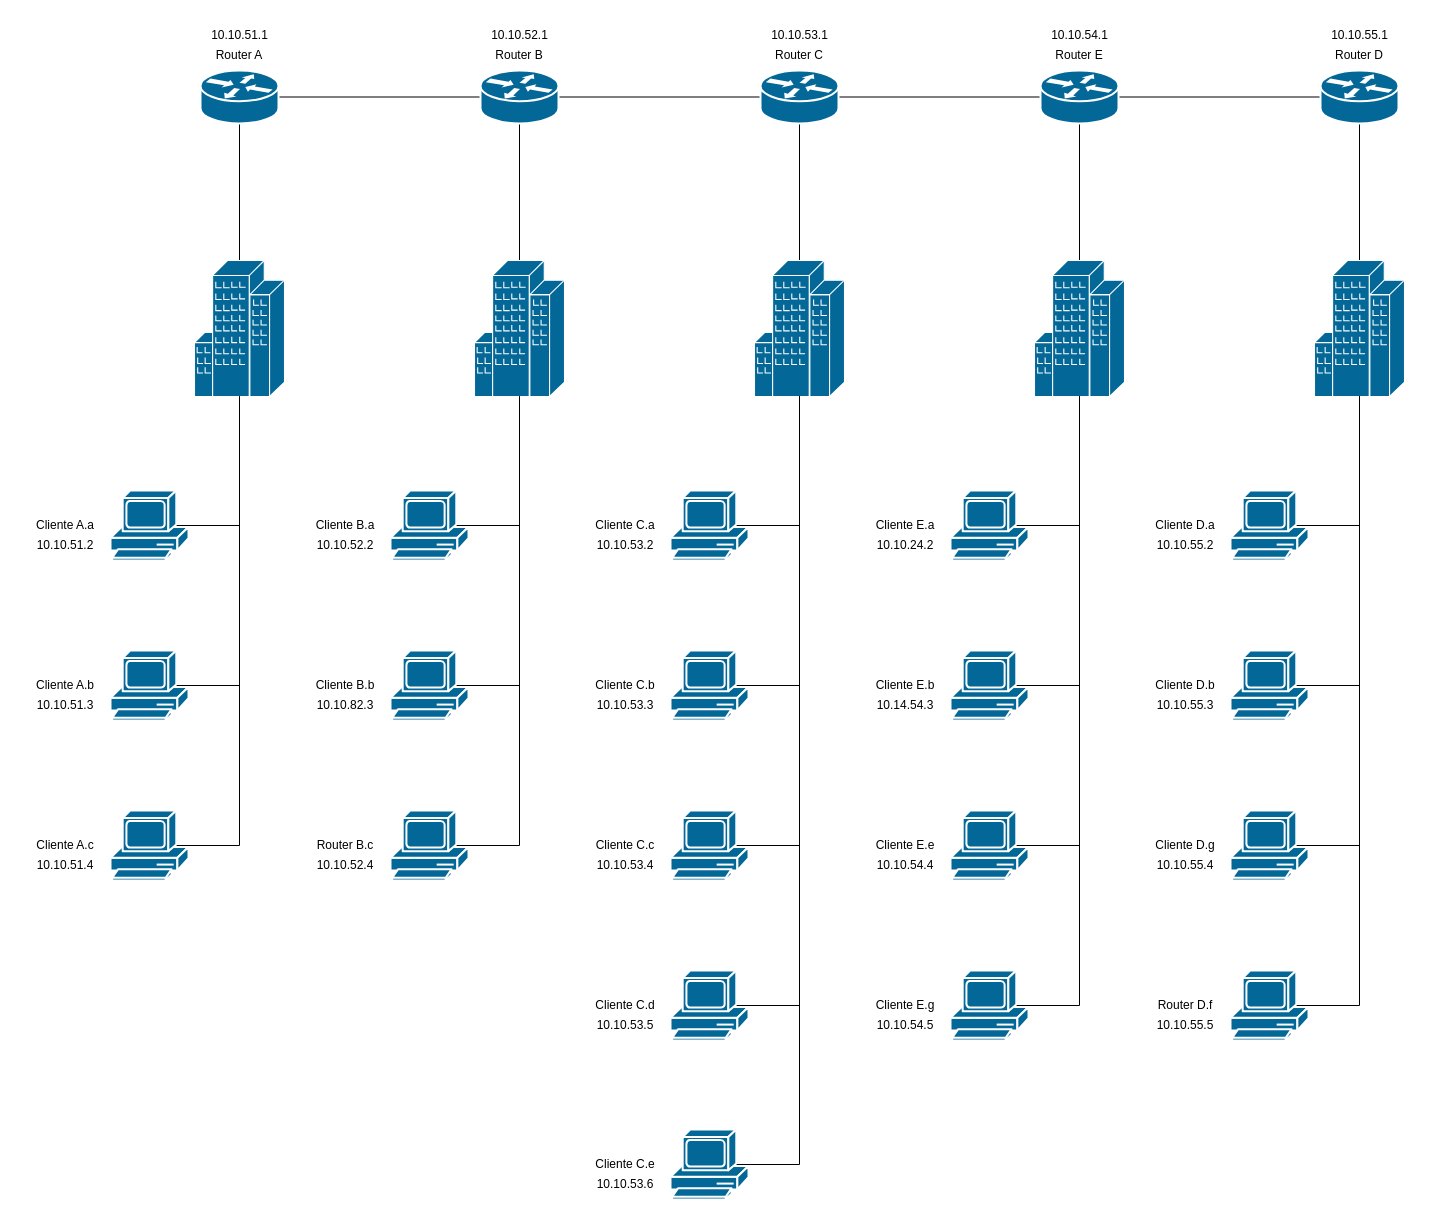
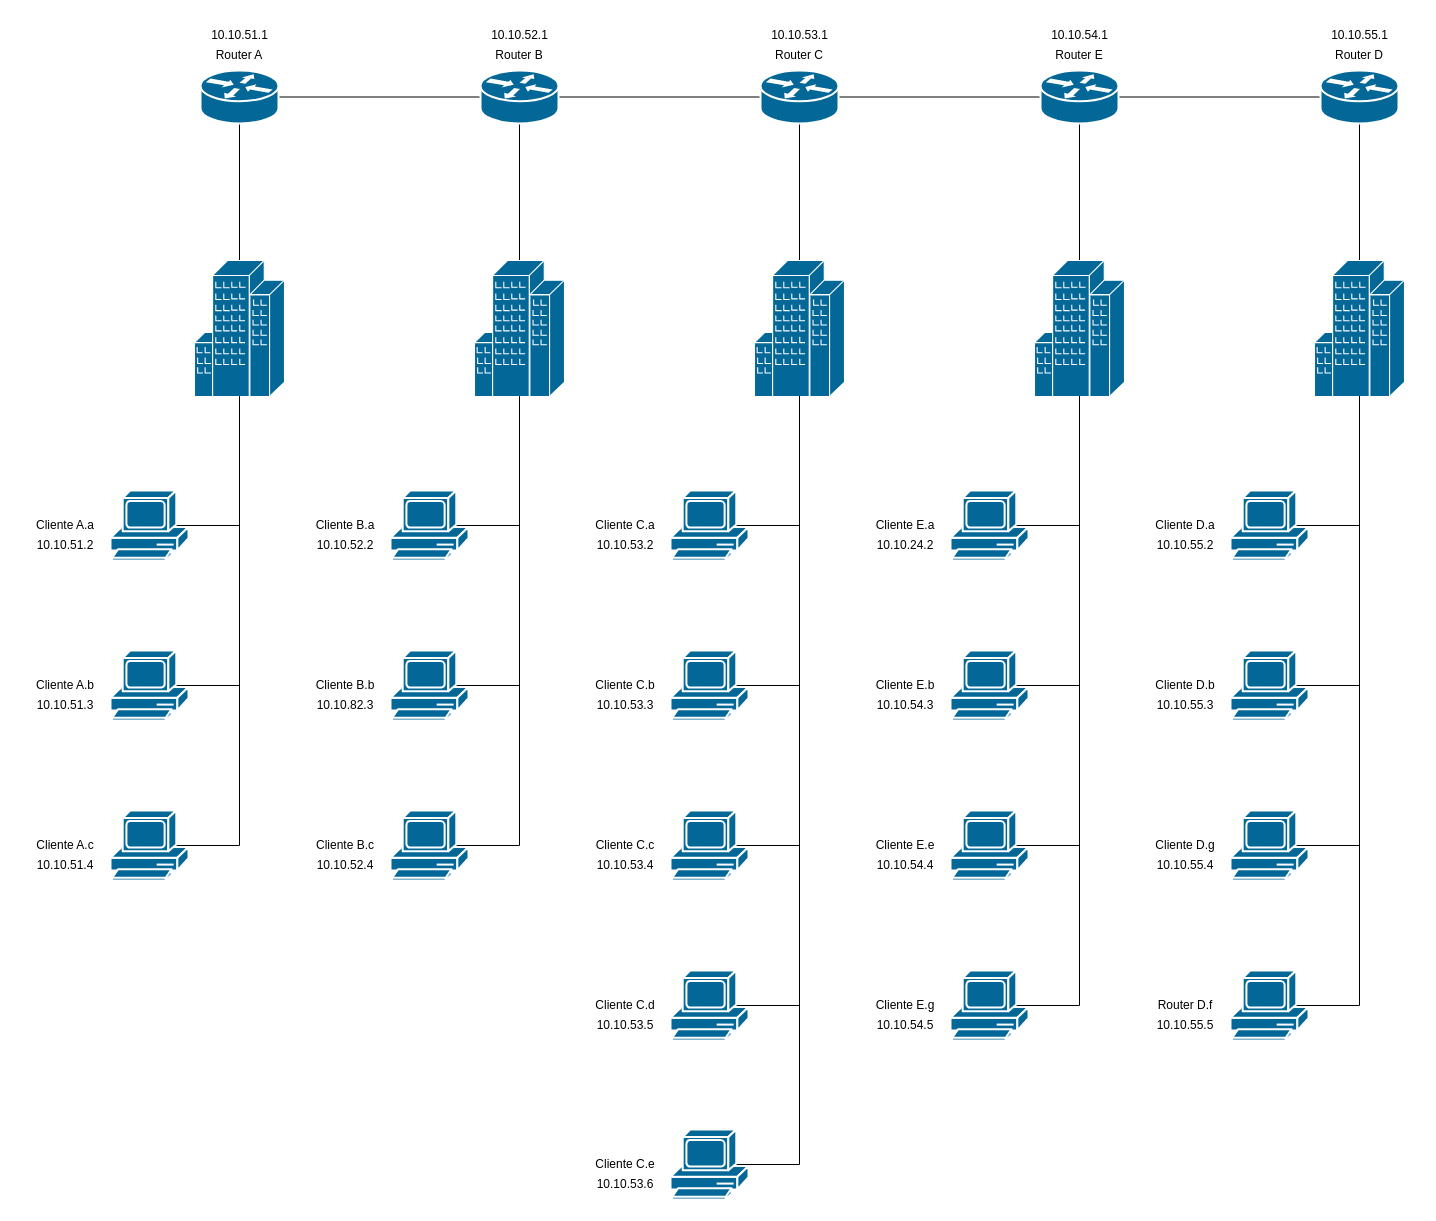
(906, 706) -> (906, 706)
(346, 846) -> (346, 846)
